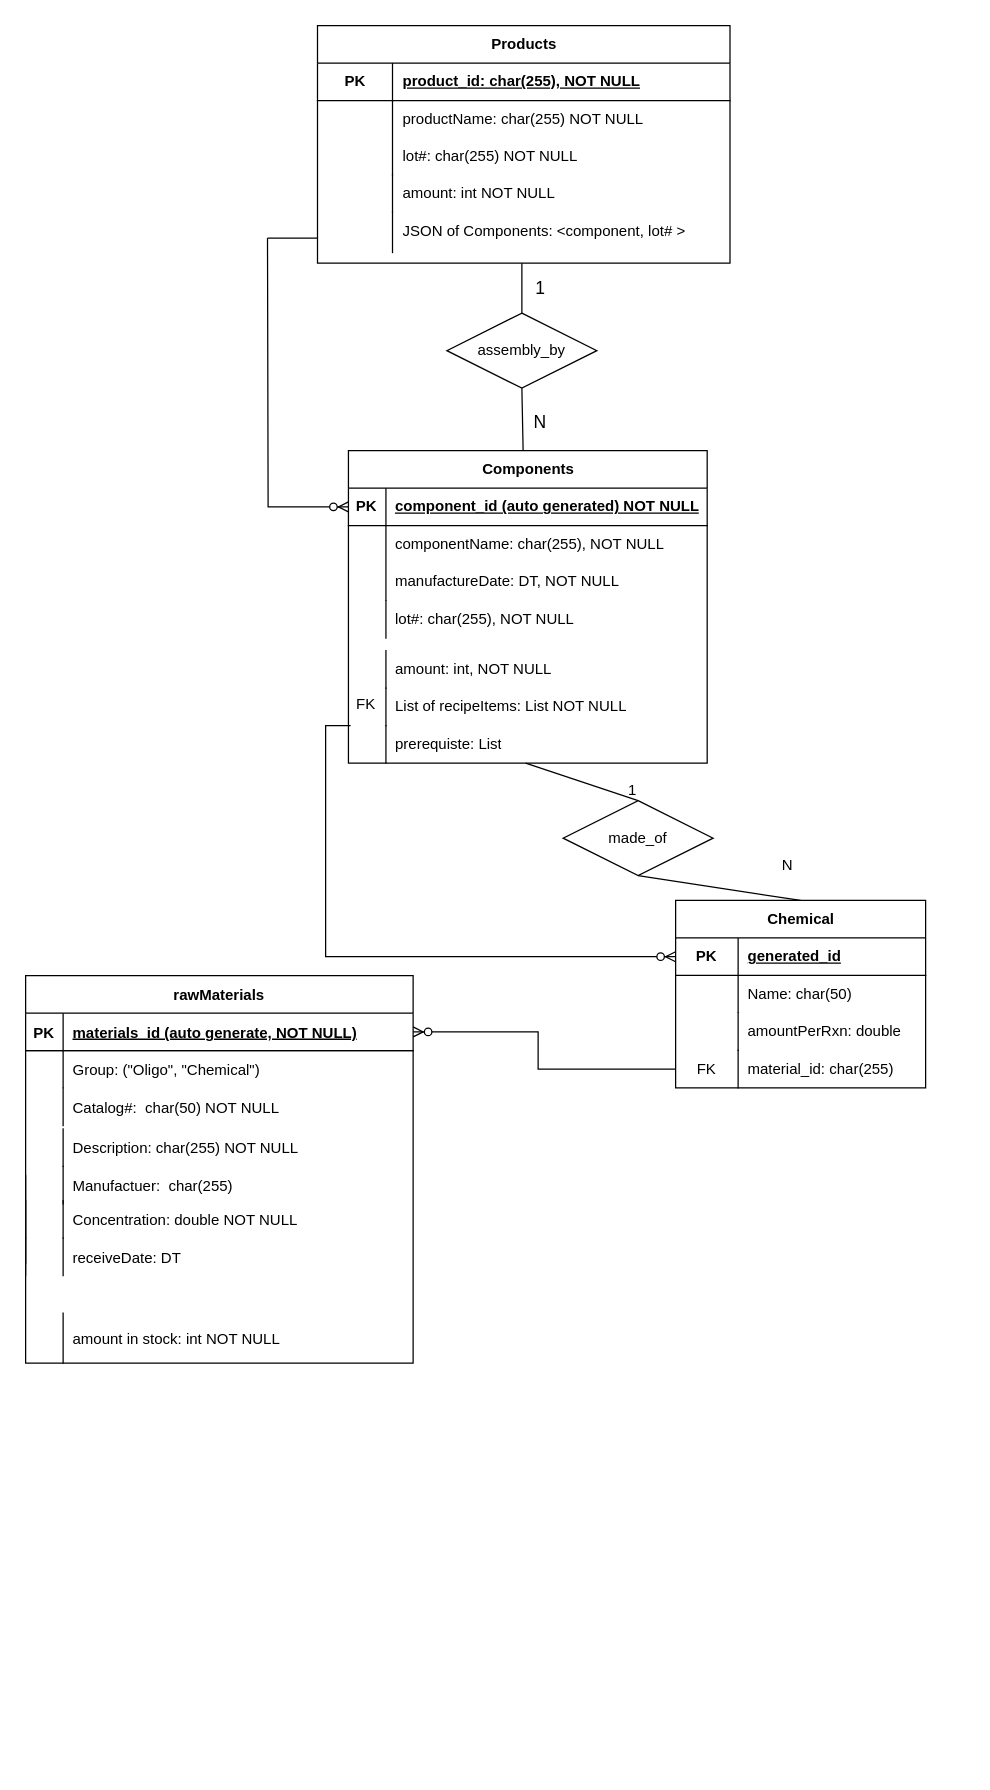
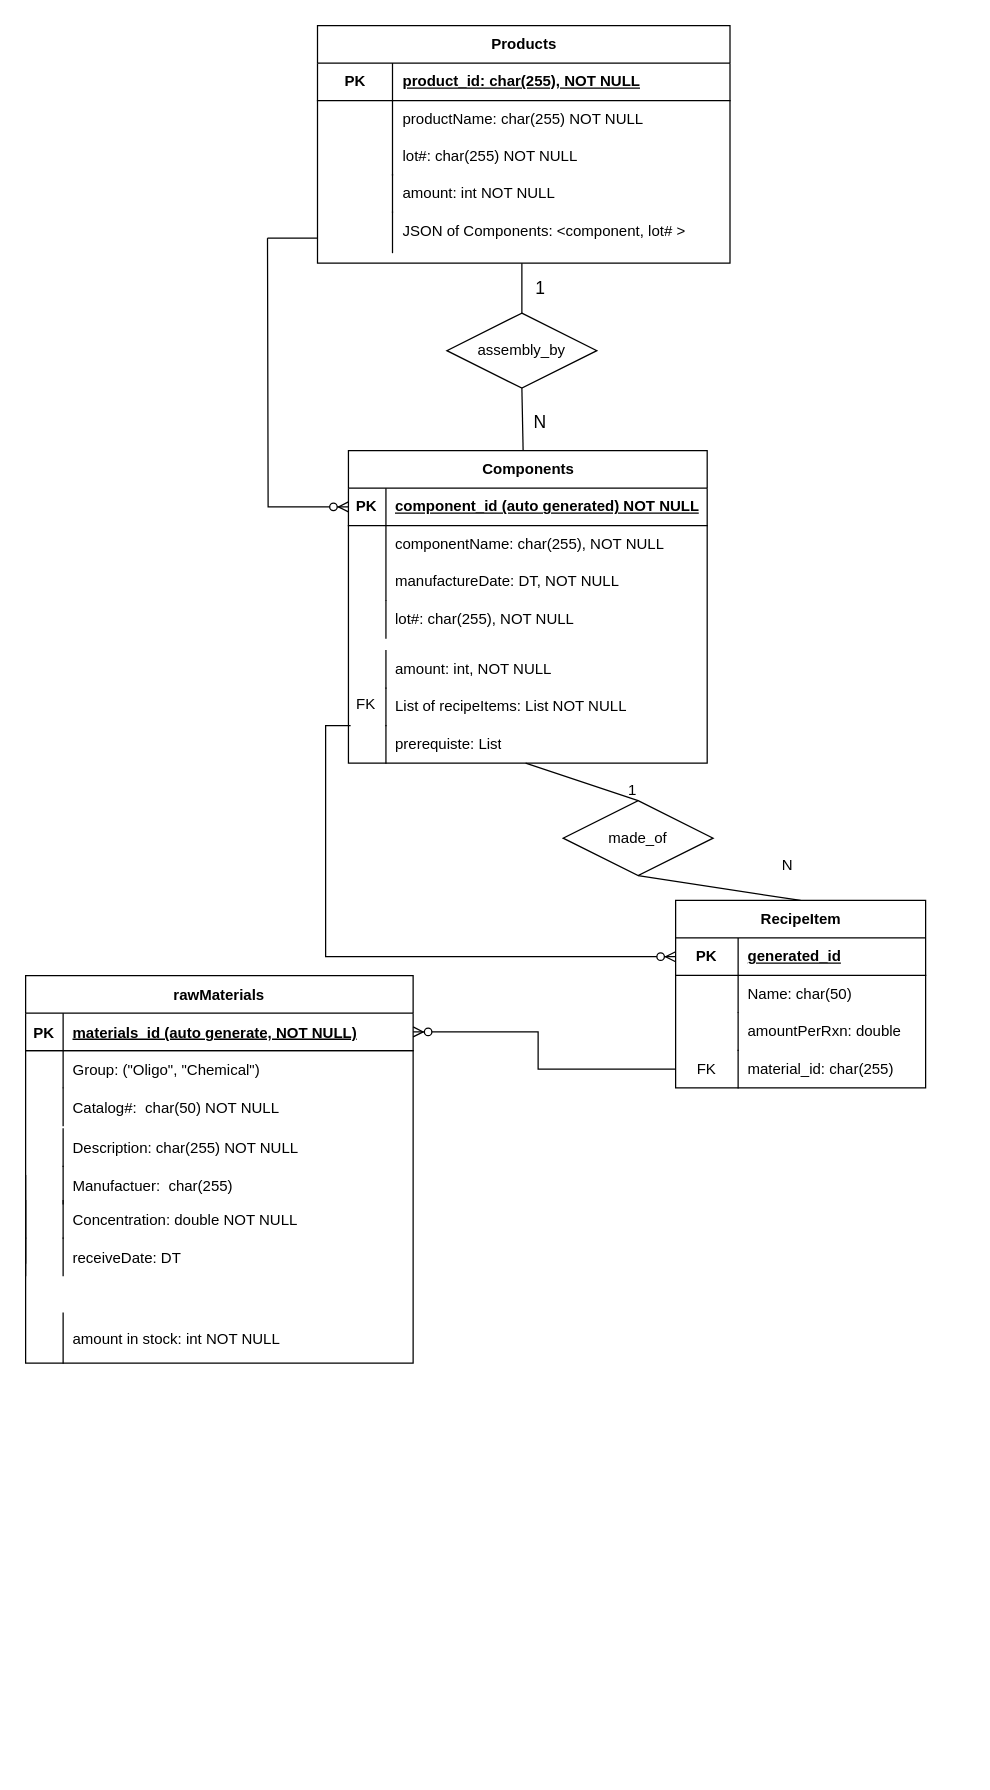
(801, 919) -> (801, 919)
